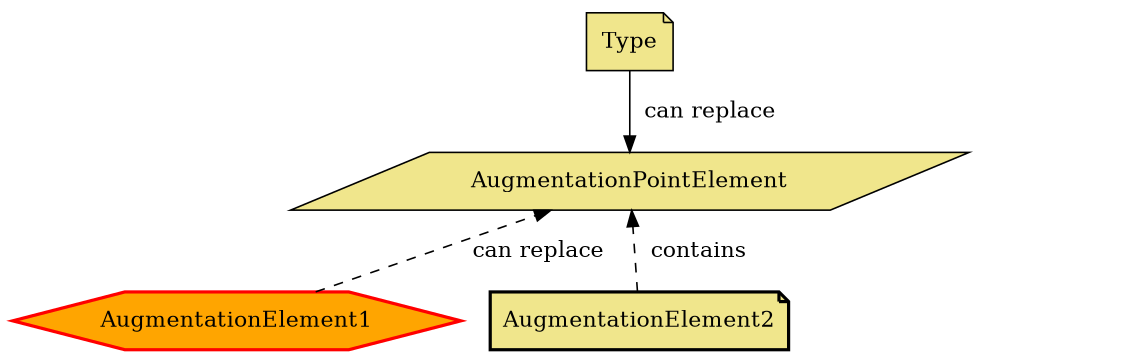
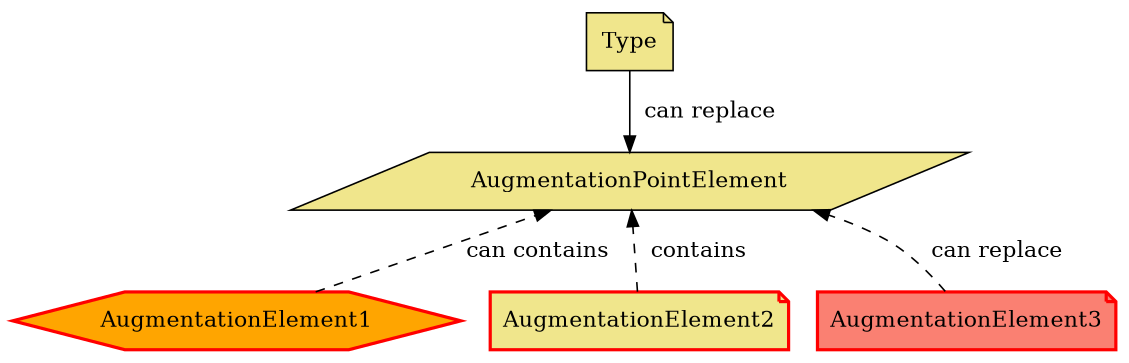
(531, 251) -> (531, 251)
(639, 321) -> (639, 321)
none -> (967, 321)
